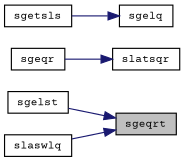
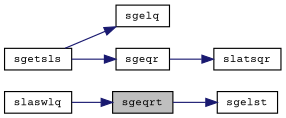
none -> (88, 59)
(86, 112) -> (189, 102)
